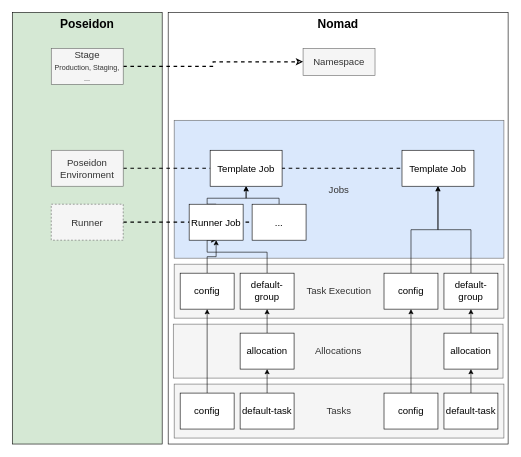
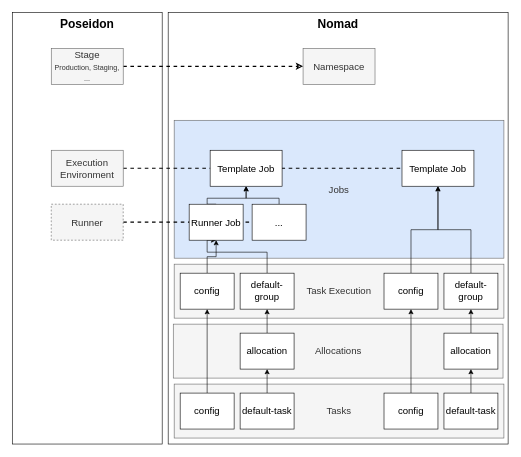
(87, 21) -> (87, 21)
(339, 62) -> (339, 66)
(87, 168) -> (87, 168)
